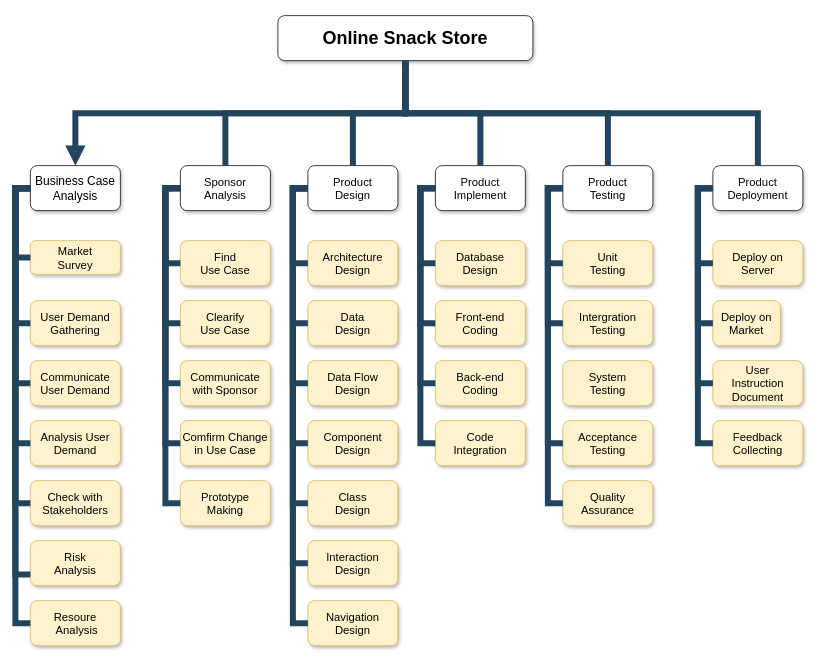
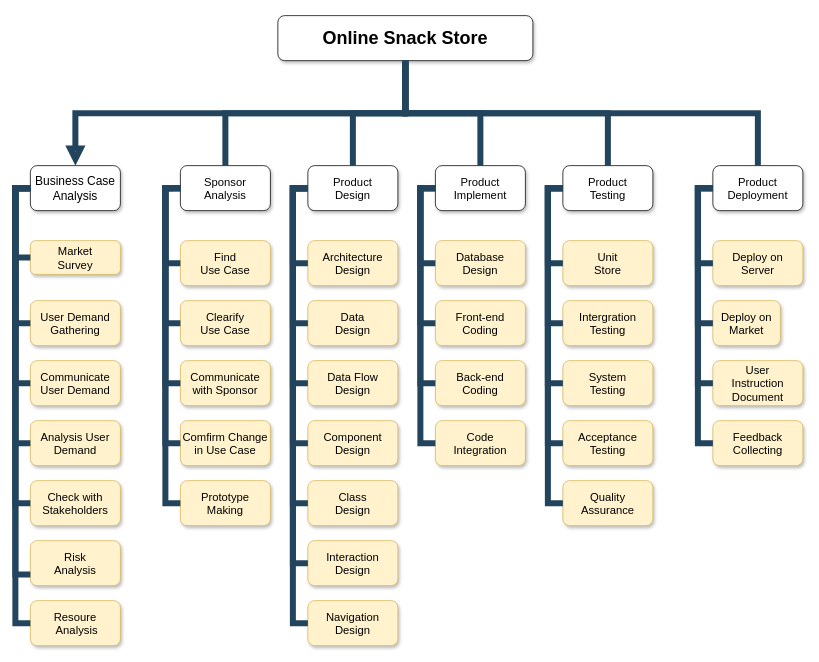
(608, 263) -> (608, 263)
none -> (556, 383)
